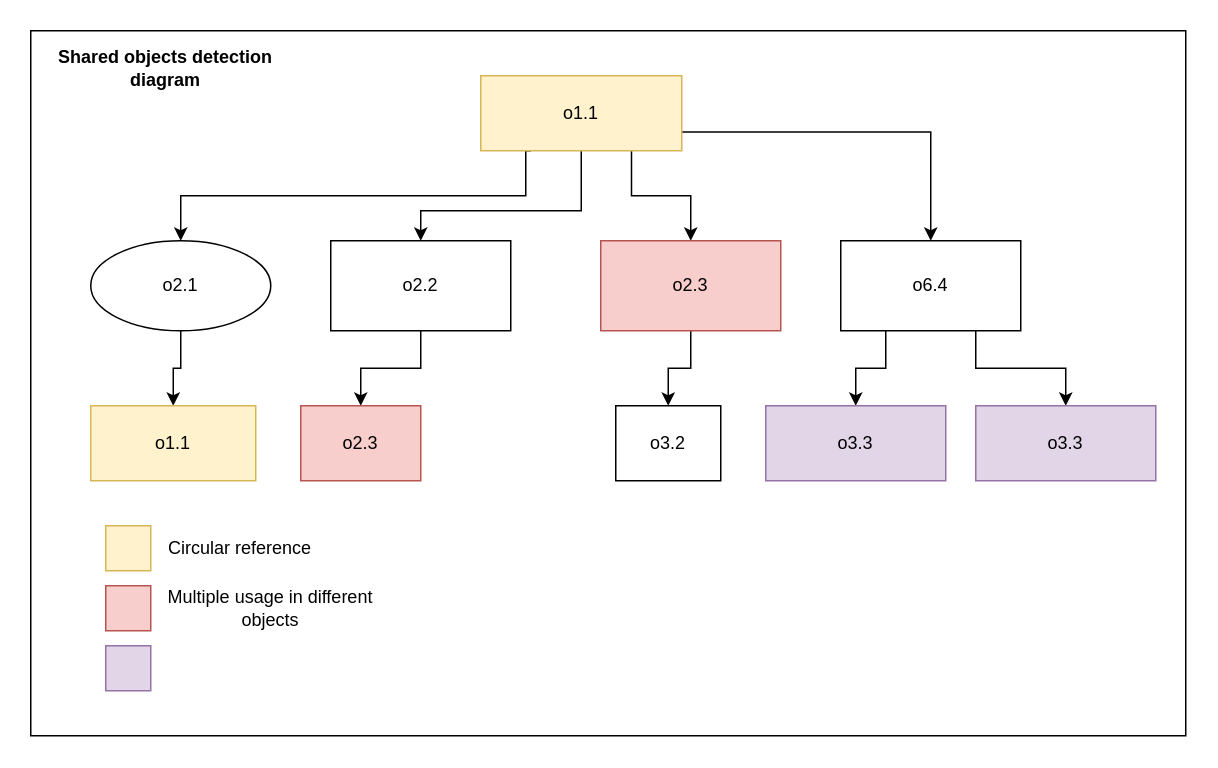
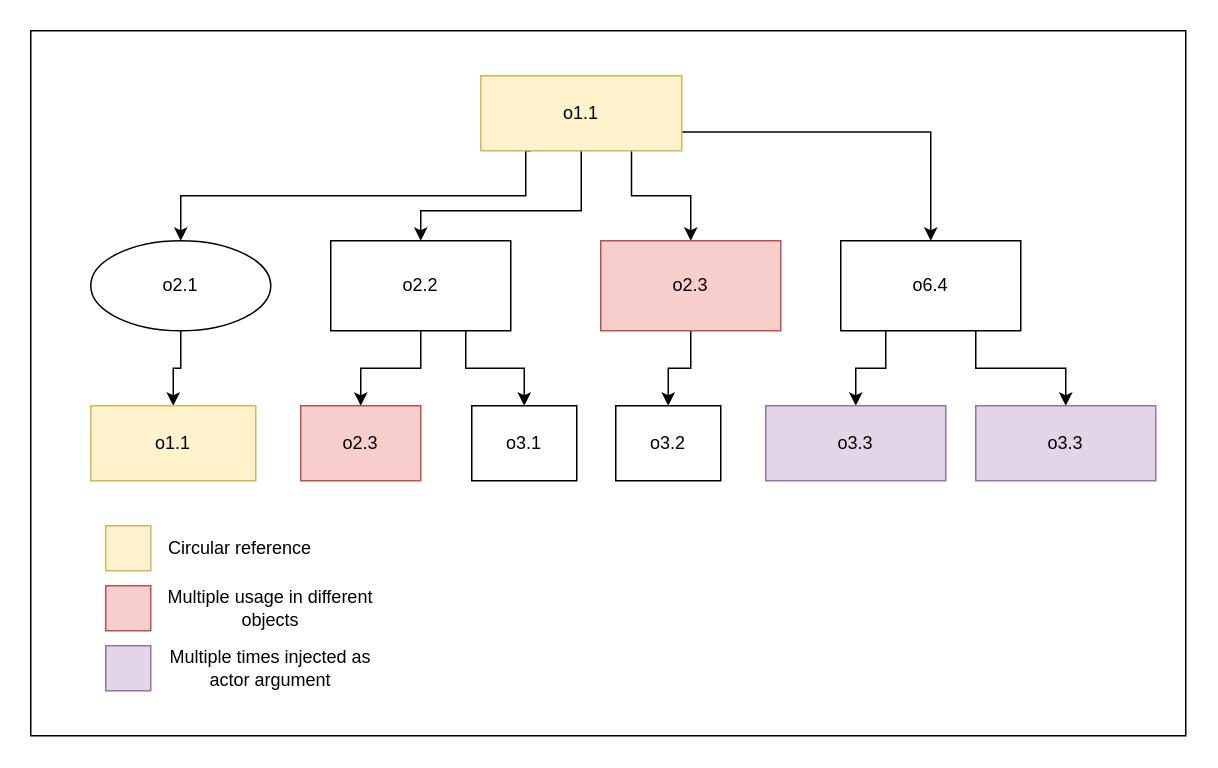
(166, 68) -> none
none -> (490, 368)
none -> (524, 443)
none -> (271, 668)
